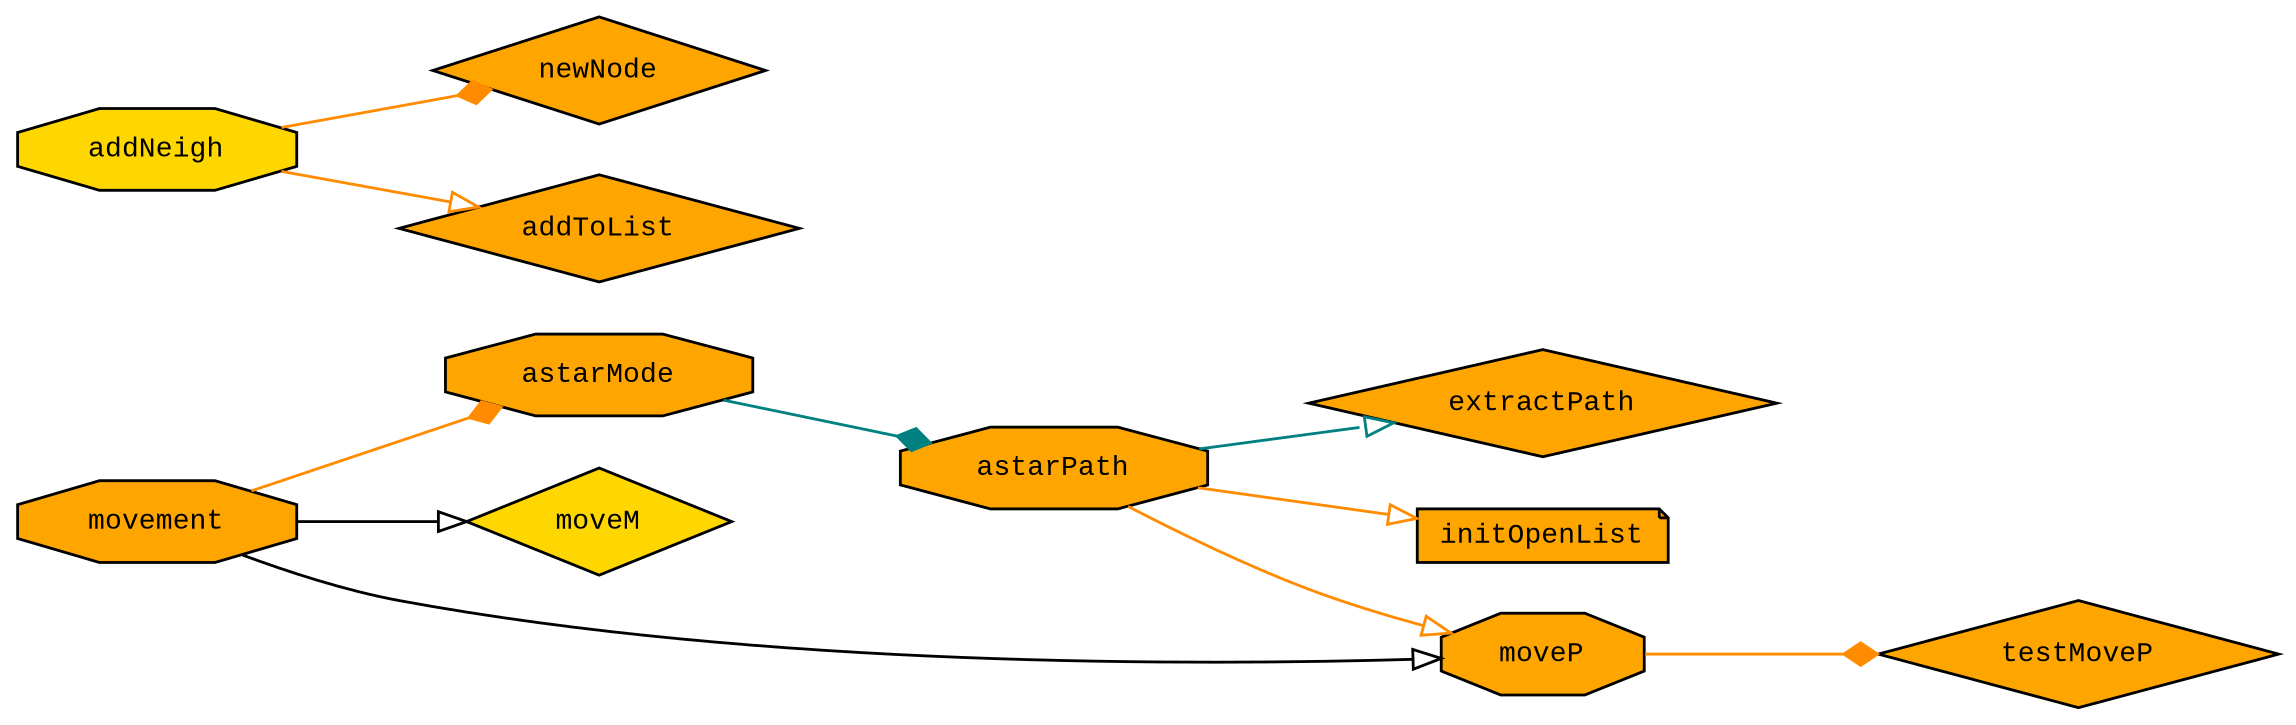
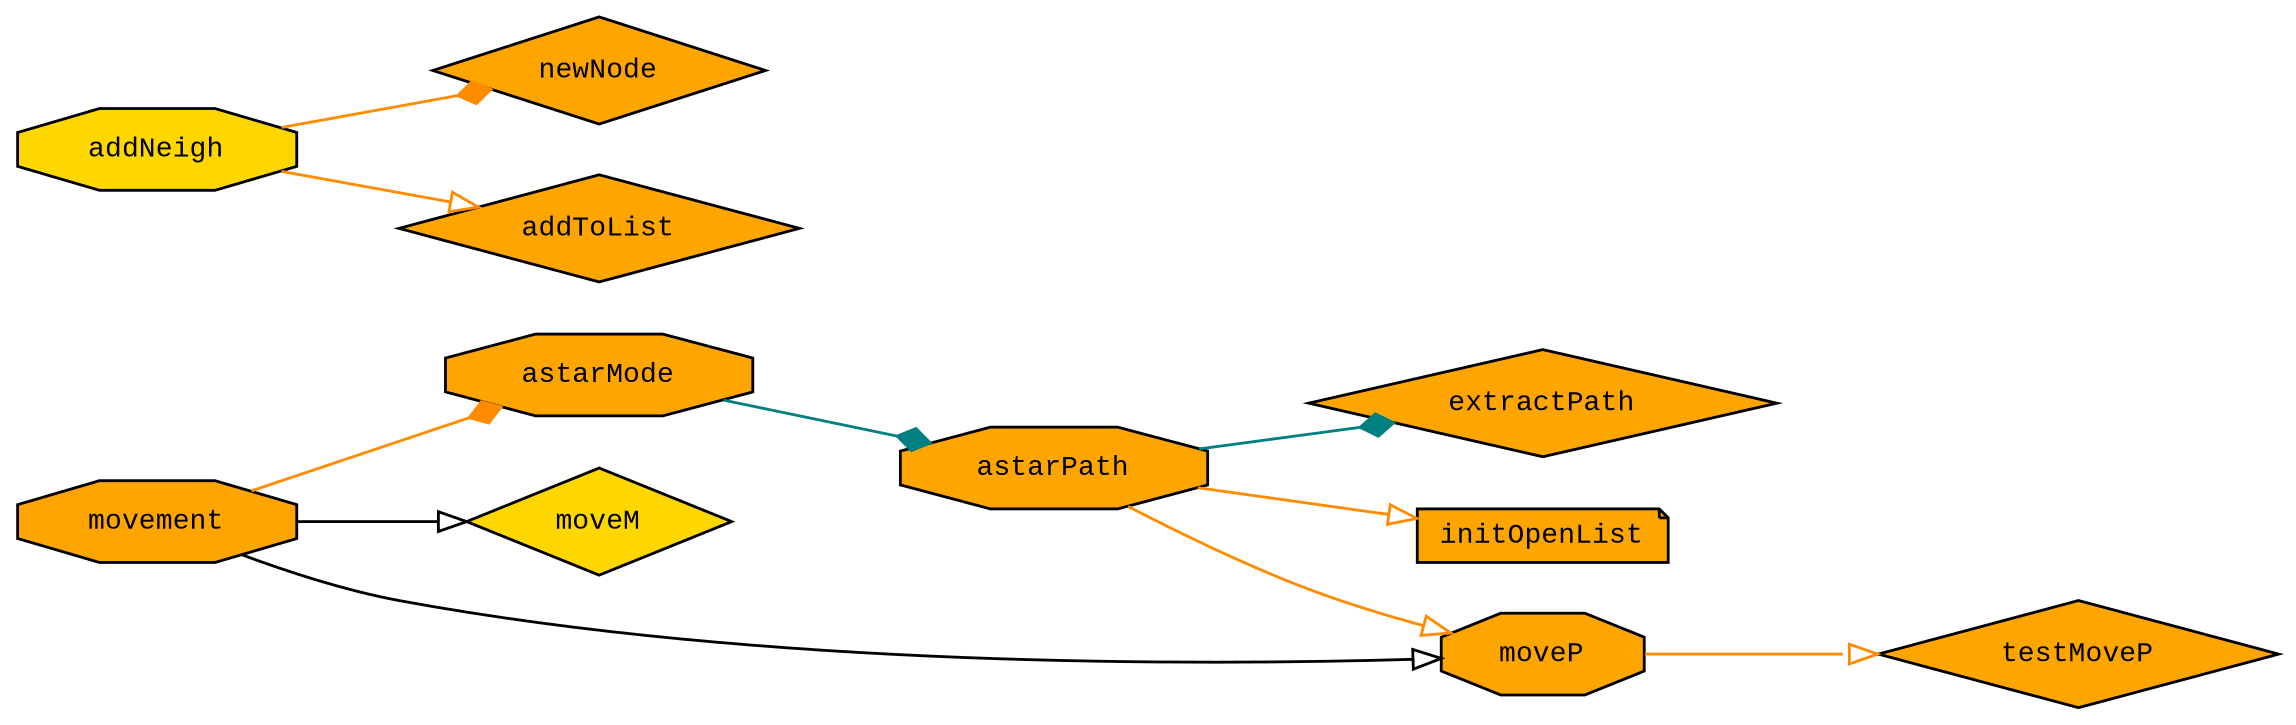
(1279, 438) -> (1279, 438)
(1744, 654) -> (1744, 654)
